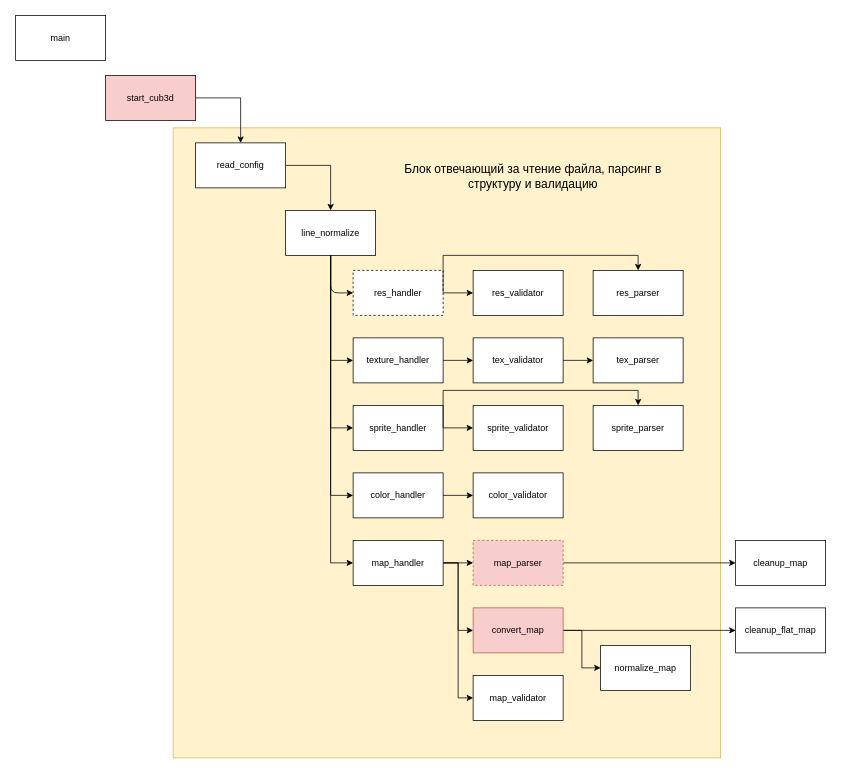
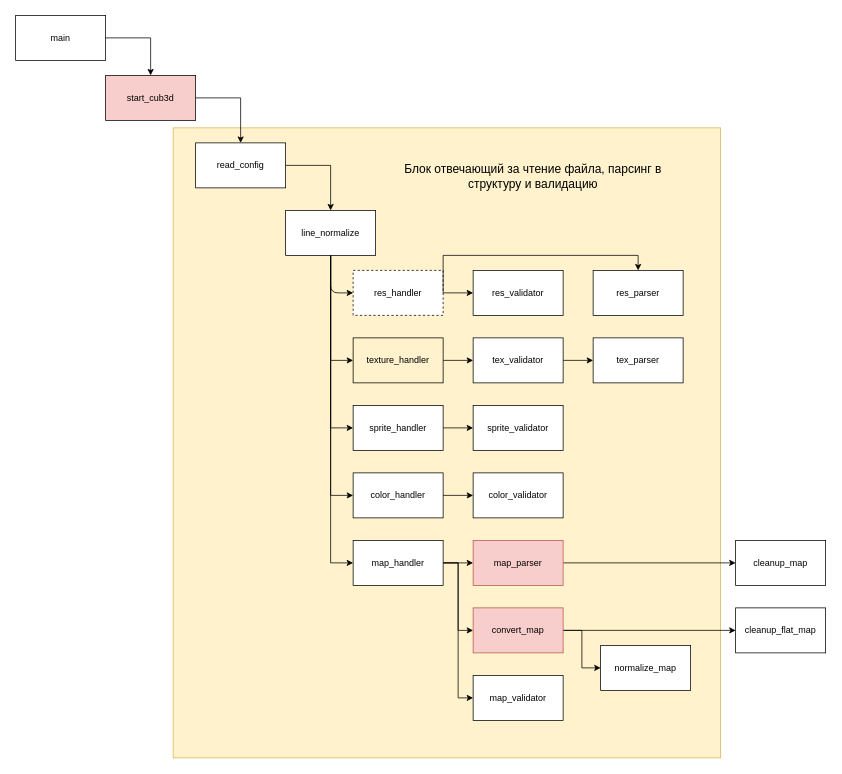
none -> (150, 53)
(398, 360) -> (398, 360)
(544, 390) -> none
(638, 428) -> none
(518, 563) -> (518, 563)
